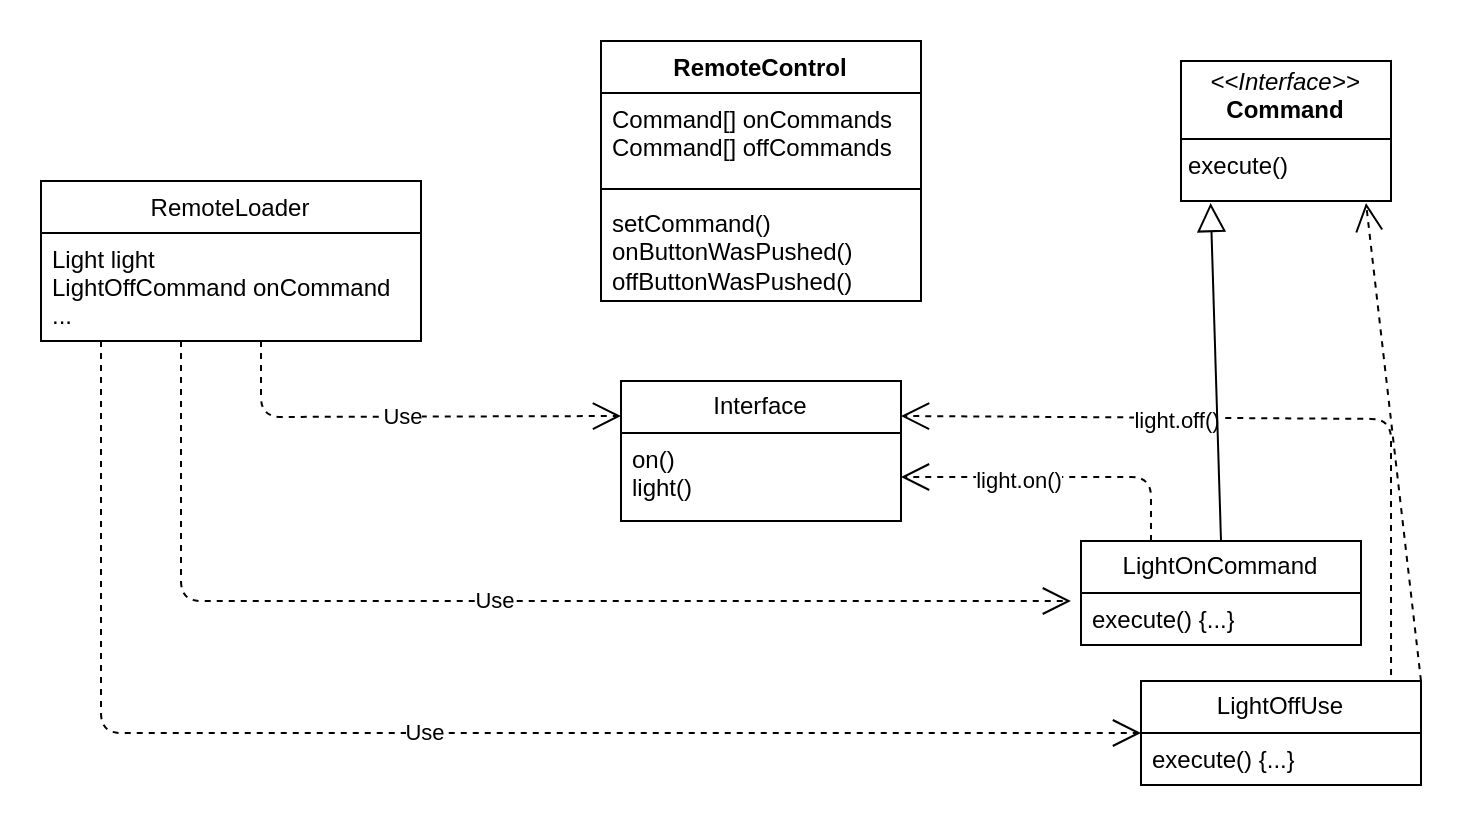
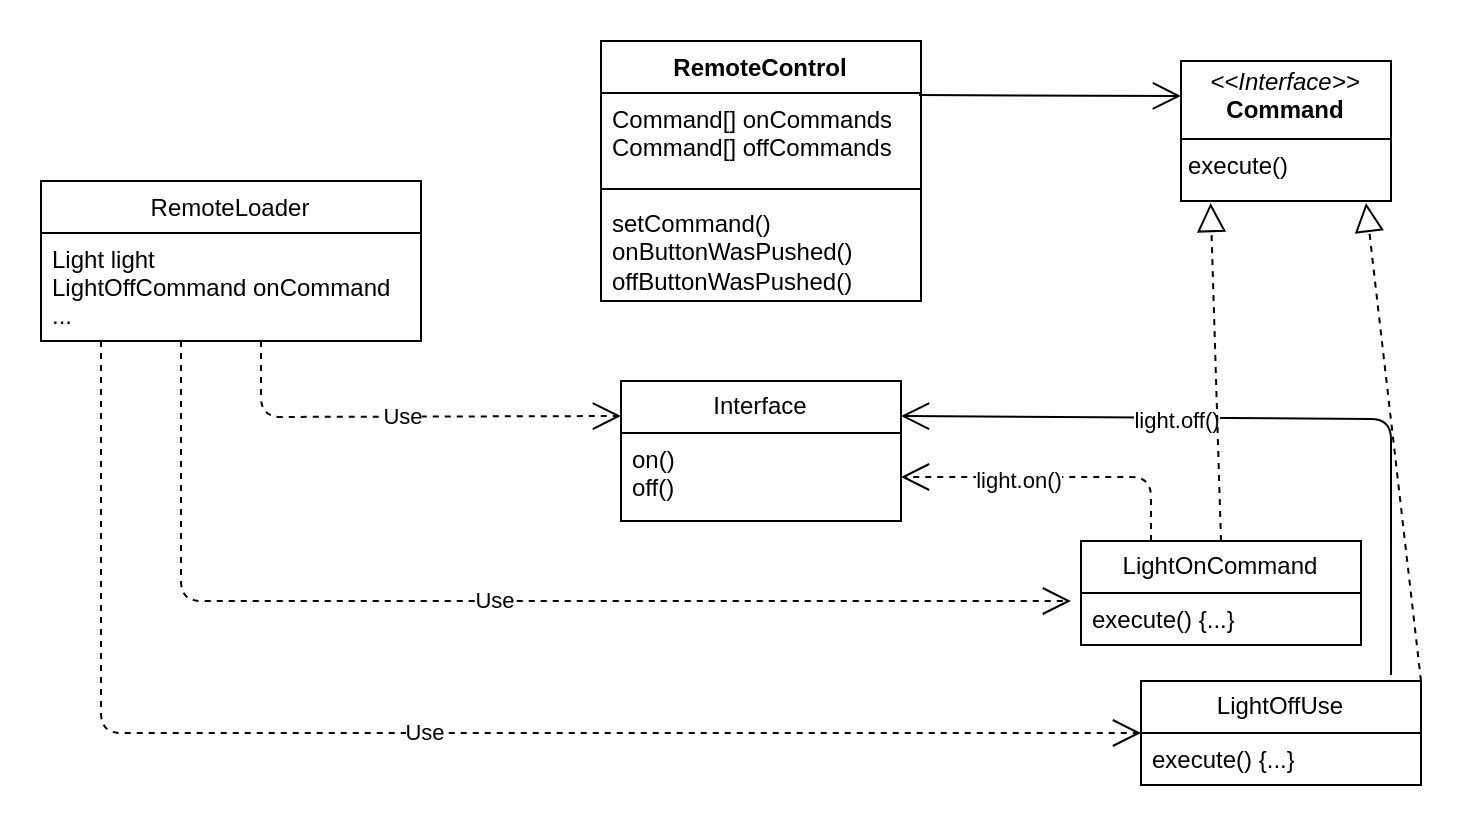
none -> (1050, 96)
(1368, 221) -> (1369, 232)
(1214, 323) -> (1214, 323)
(1018, 417) -> (1018, 417)
(674, 476) -> (667, 476)
